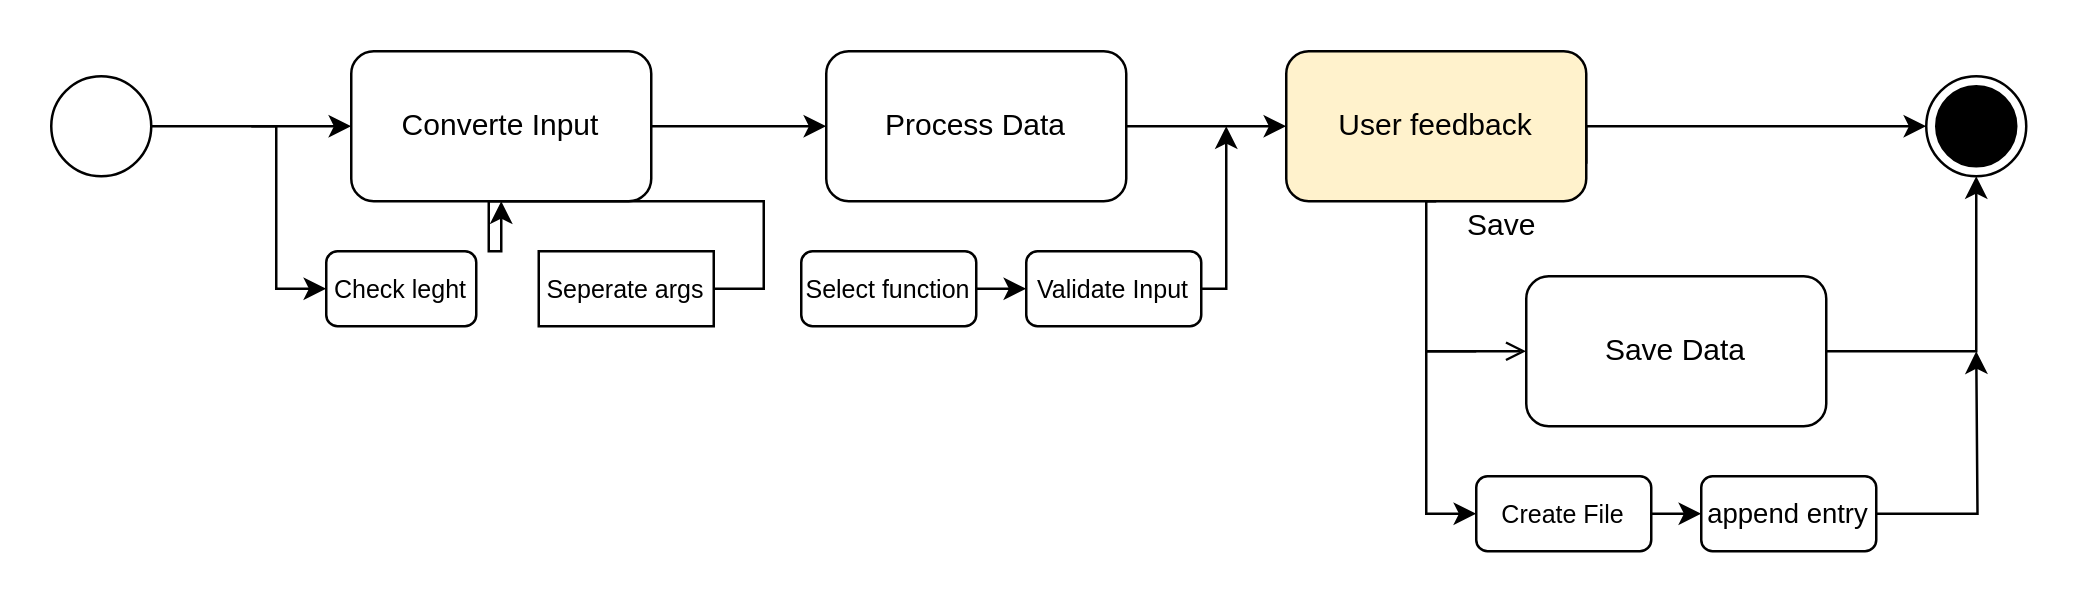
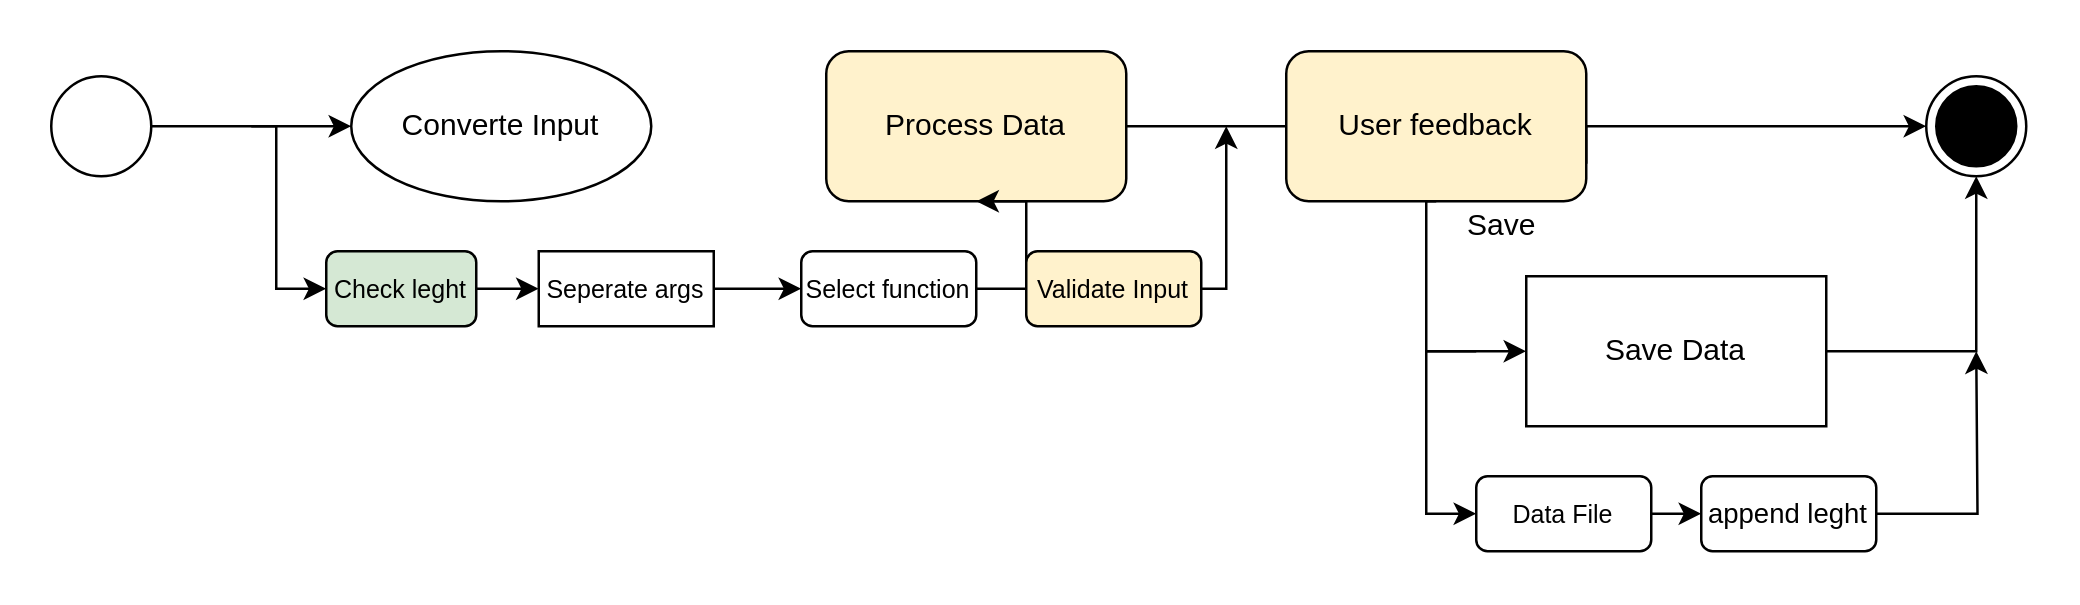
(501, 126) -> (501, 126)
(730, 126) -> none
(976, 126) -> (976, 126)
(1268, 126) -> (1275, 126)
(682, 201) -> (774, 289)
(401, 289) -> (401, 289)
none -> (500, 289)
(1008, 289) -> (1026, 229)
(1114, 289) -> (1114, 289)
(1512, 351) -> (1508, 351)
(1676, 351) -> (1676, 351)
(1564, 514) -> (1564, 514)
(1789, 514) -> (1789, 514)
